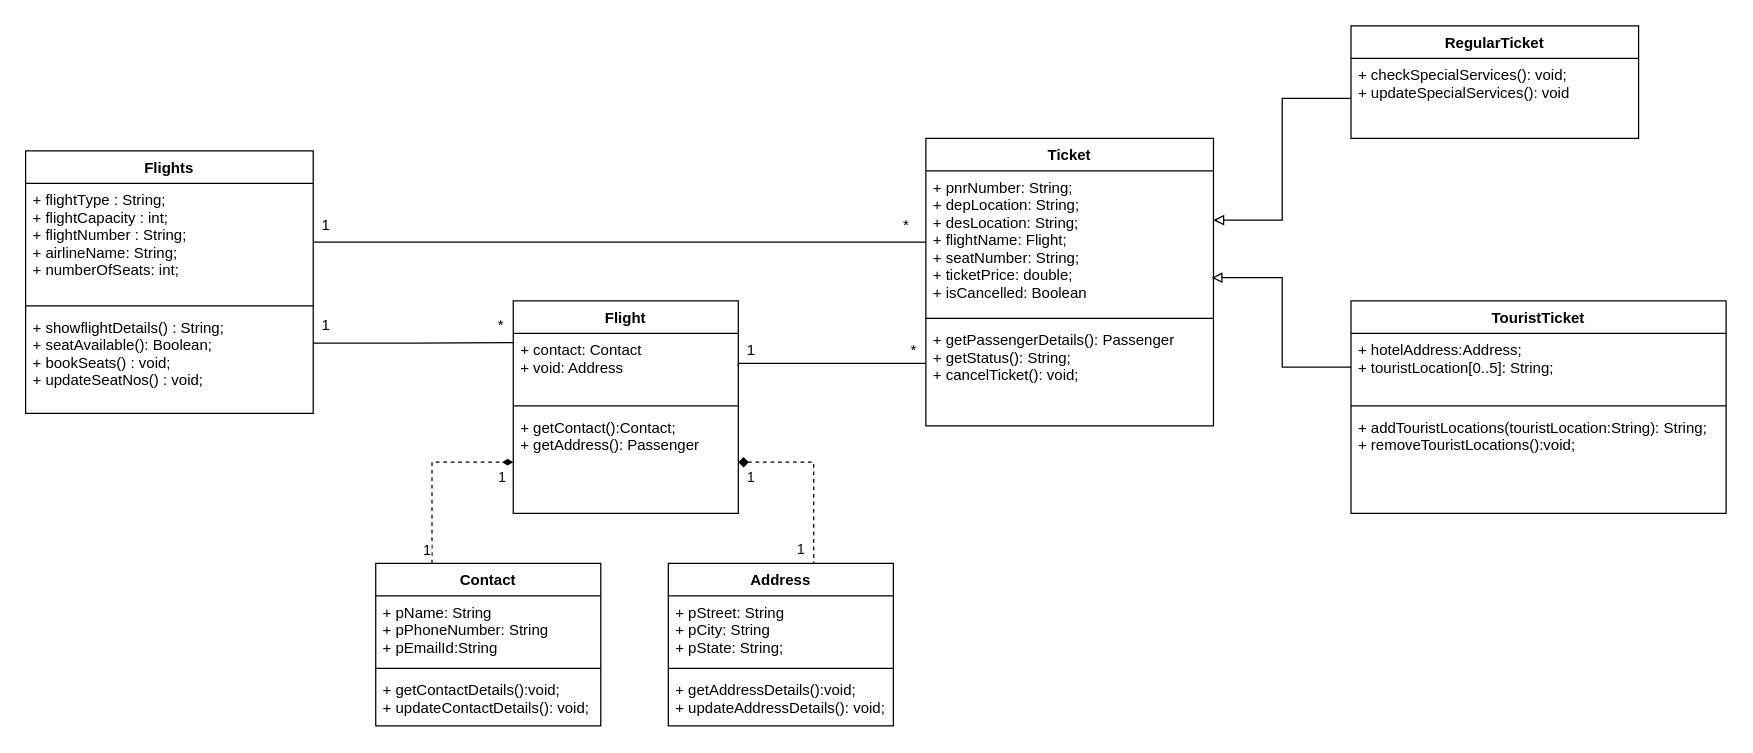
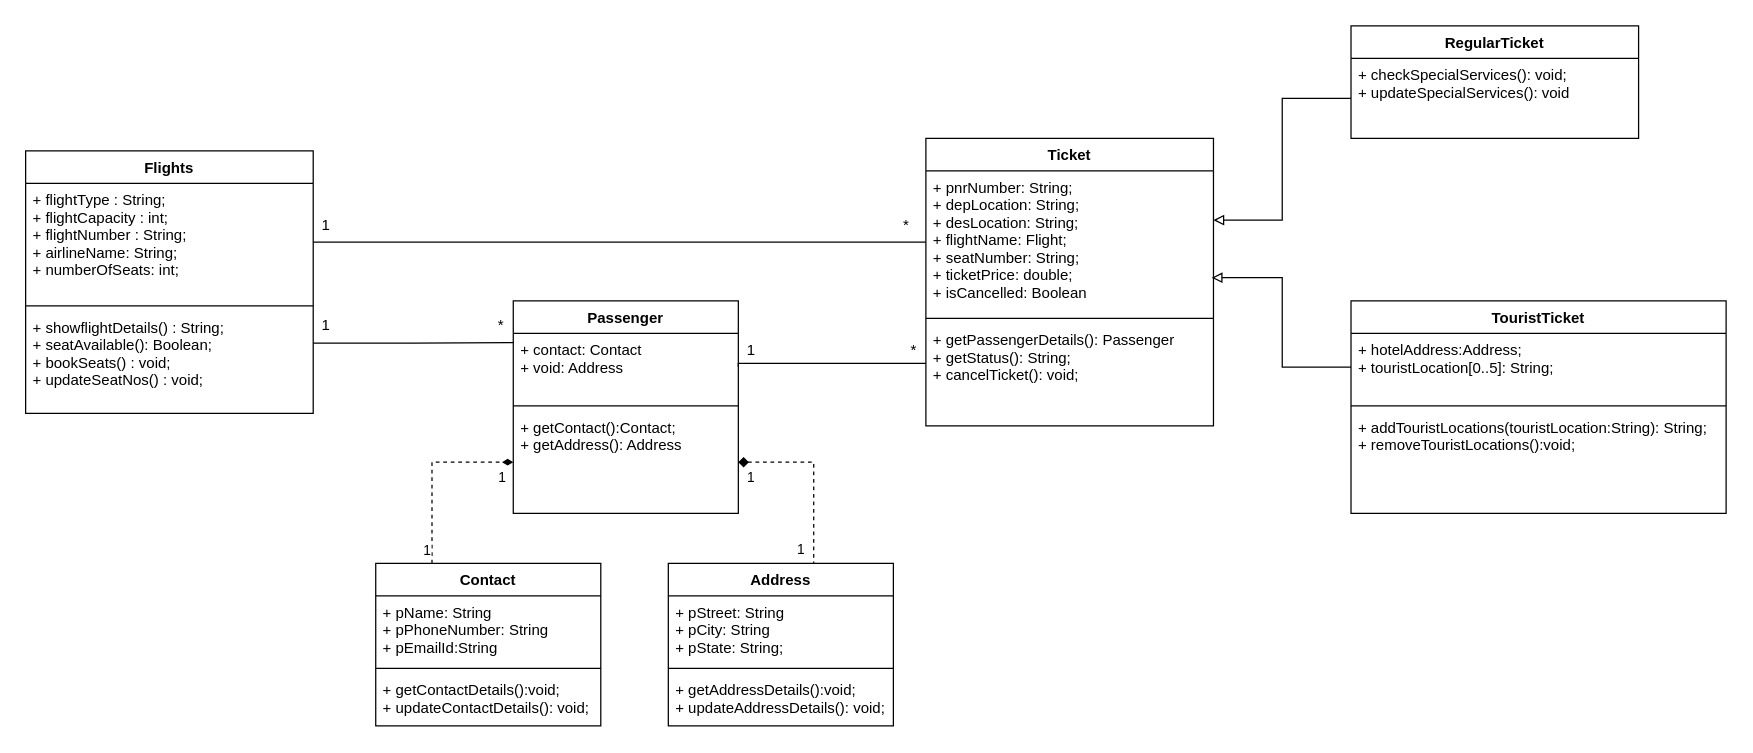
(625, 318) -> (625, 318)
(611, 428) -> (611, 428)
